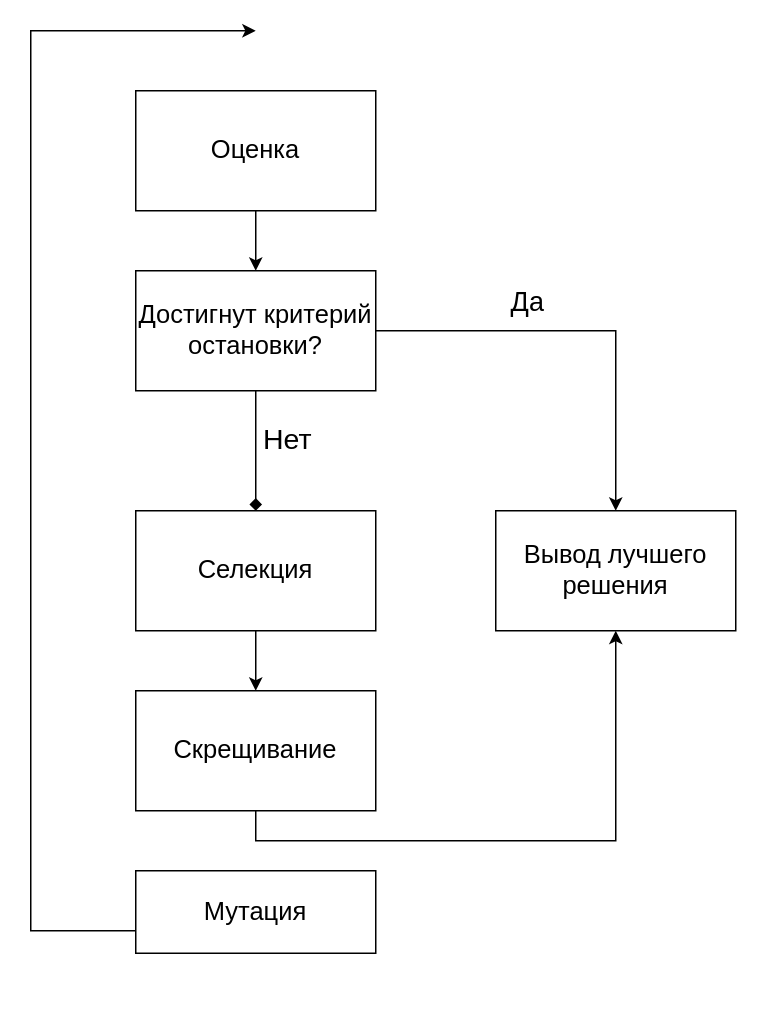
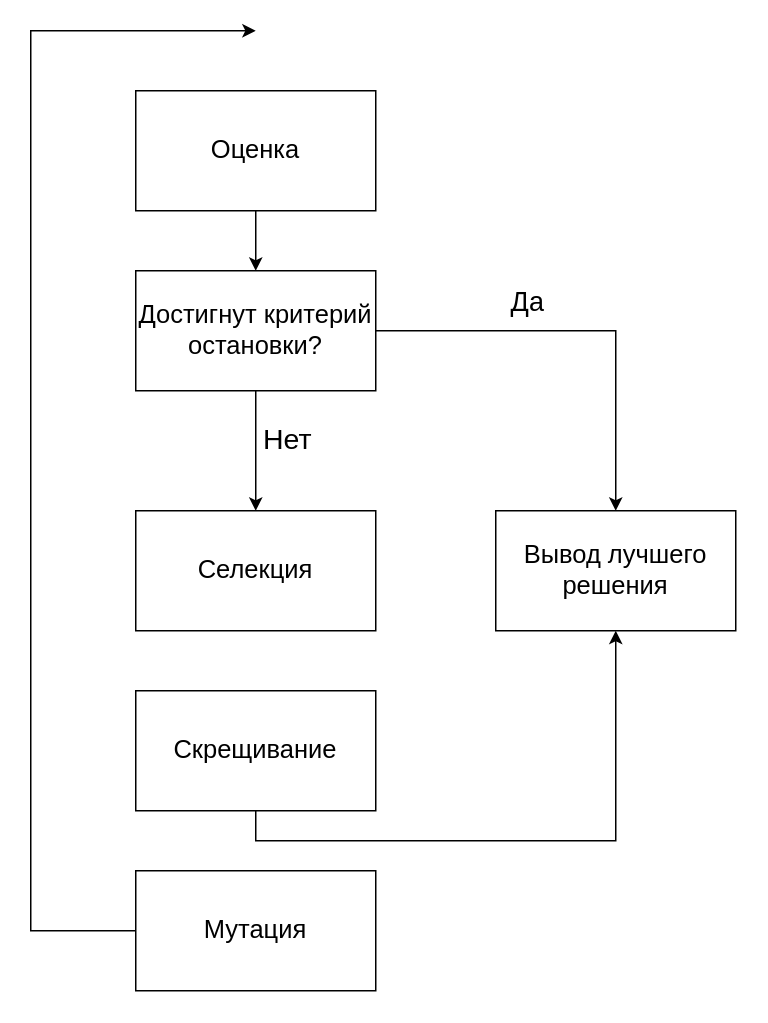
(256, 498) -> (256, 499)
(256, 656) -> none
(256, 912) -> (256, 931)
